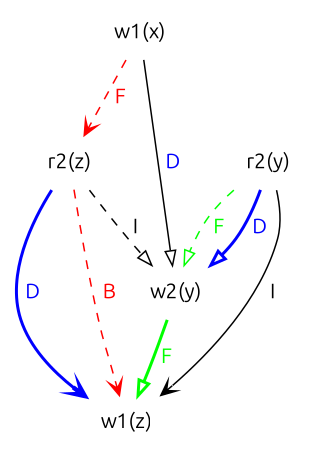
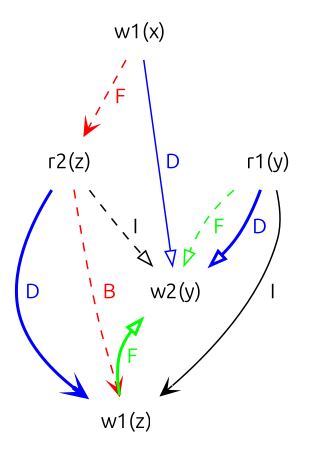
(157, 155) -> (157, 155)
(269, 163) -> (269, 163)
(156, 351) -> (119, 358)
